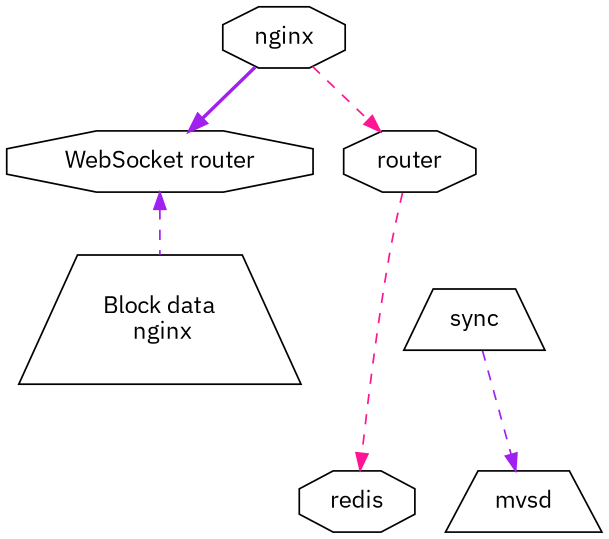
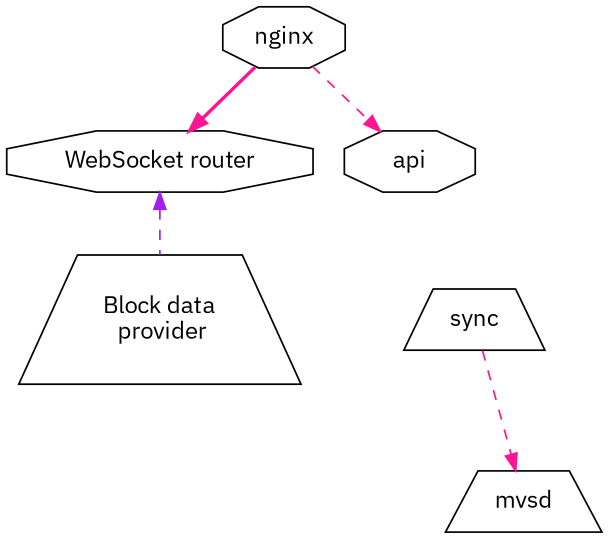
(229, 93) -> (229, 93)
(410, 162) -> (410, 162)
(160, 320) -> (160, 320)
(497, 403) -> (497, 403)
(357, 502) -> none
